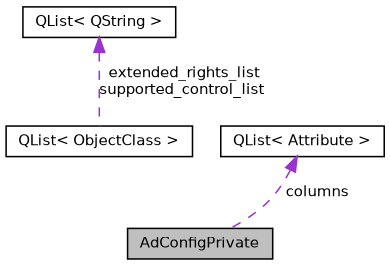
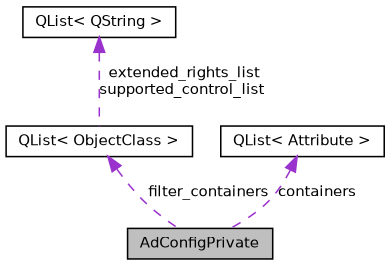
(315, 192) -> (315, 192)
none -> (145, 202)
